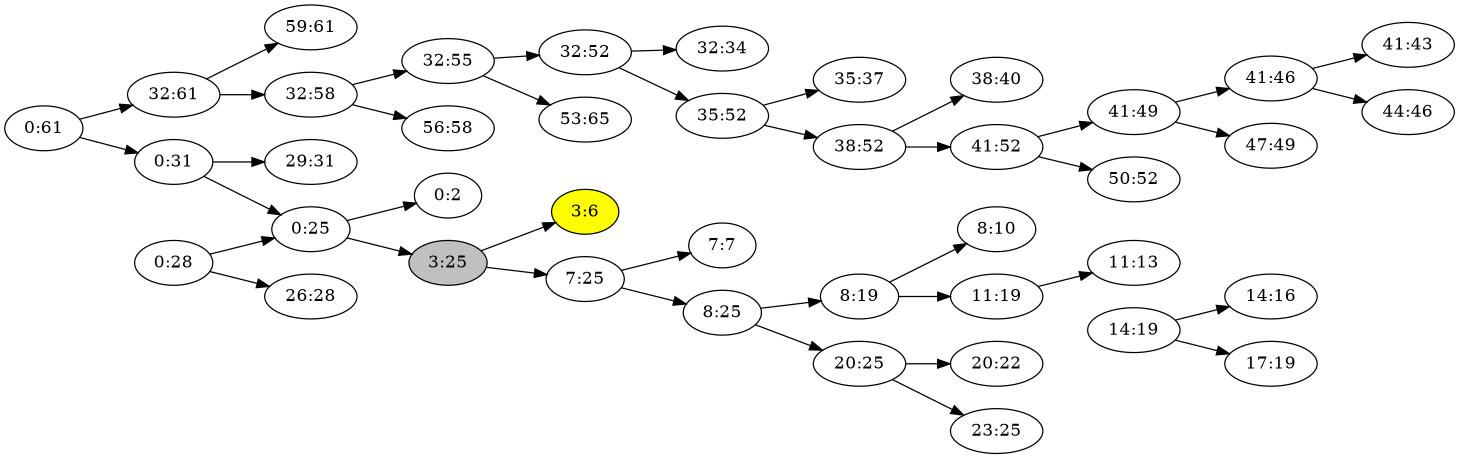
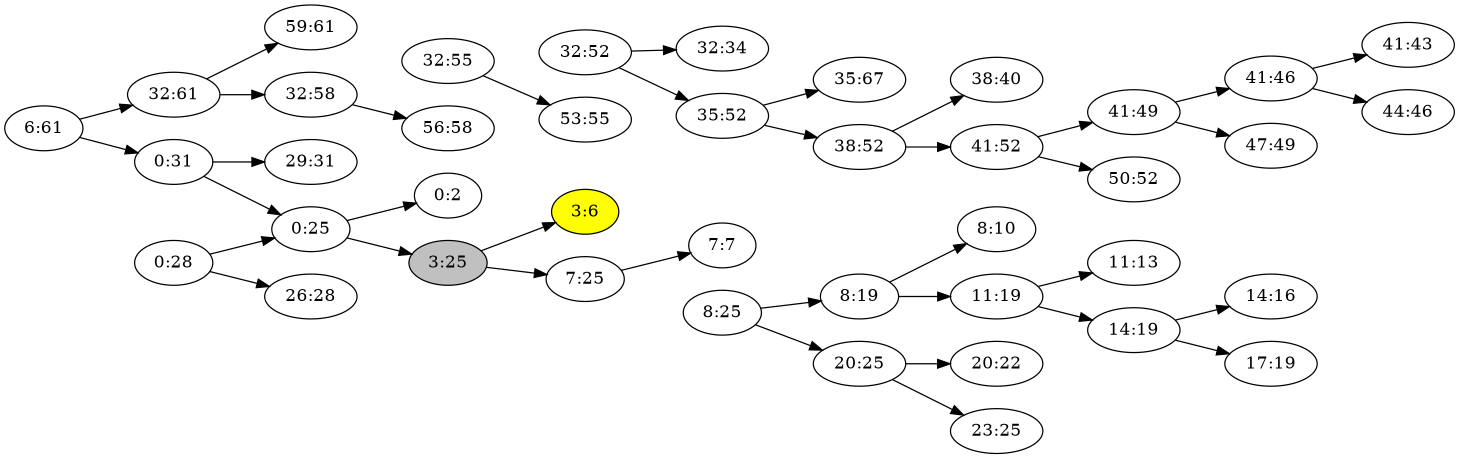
(510, 57) -> none
(373, 79) -> none
(860, 80) -> (860, 80)
(585, 120) -> (585, 120)
(44, 128) -> (44, 128)
(647, 294) -> none
none -> (1059, 312)
